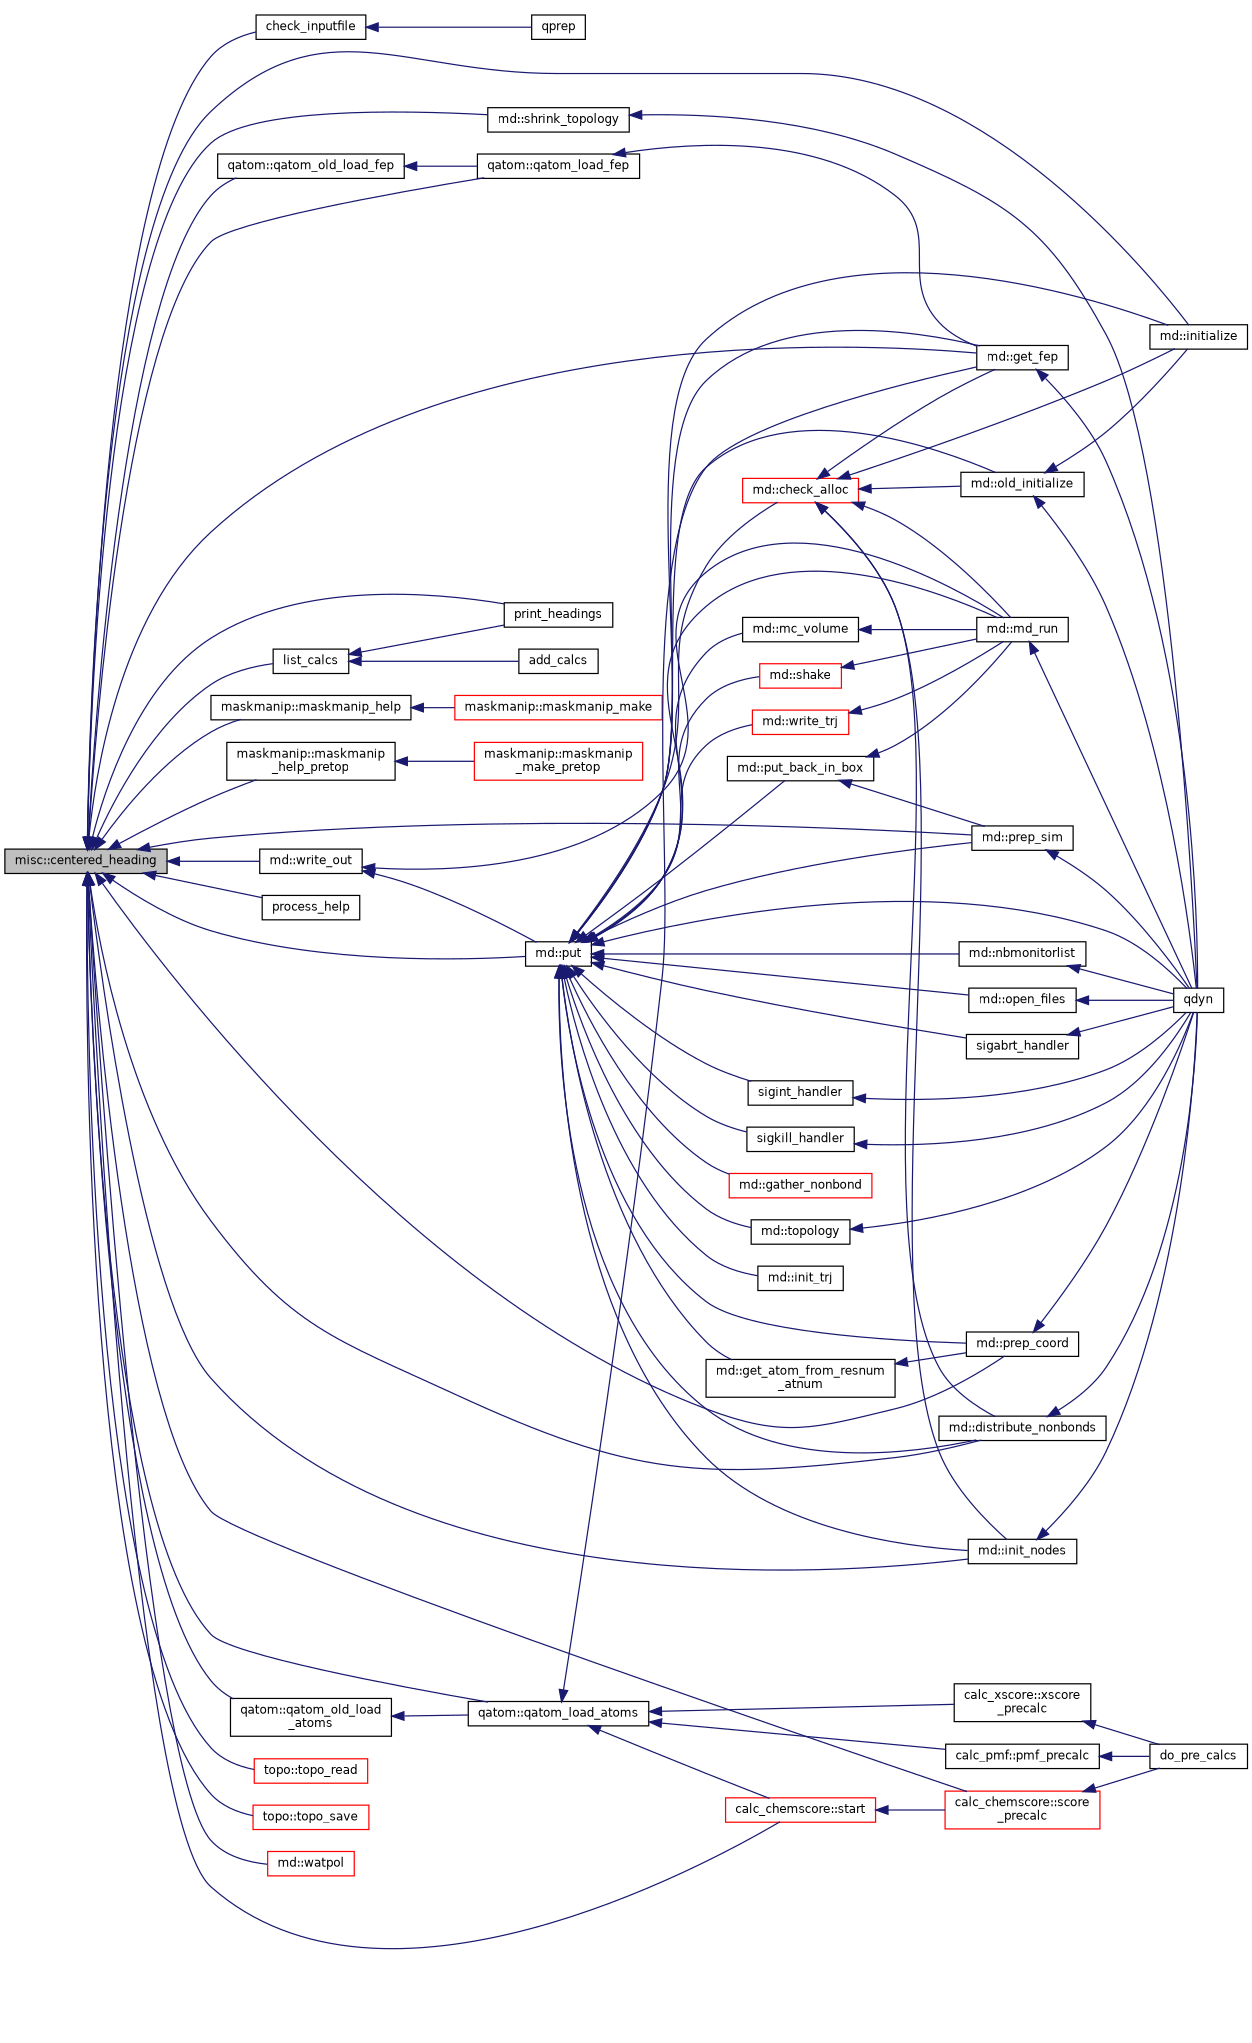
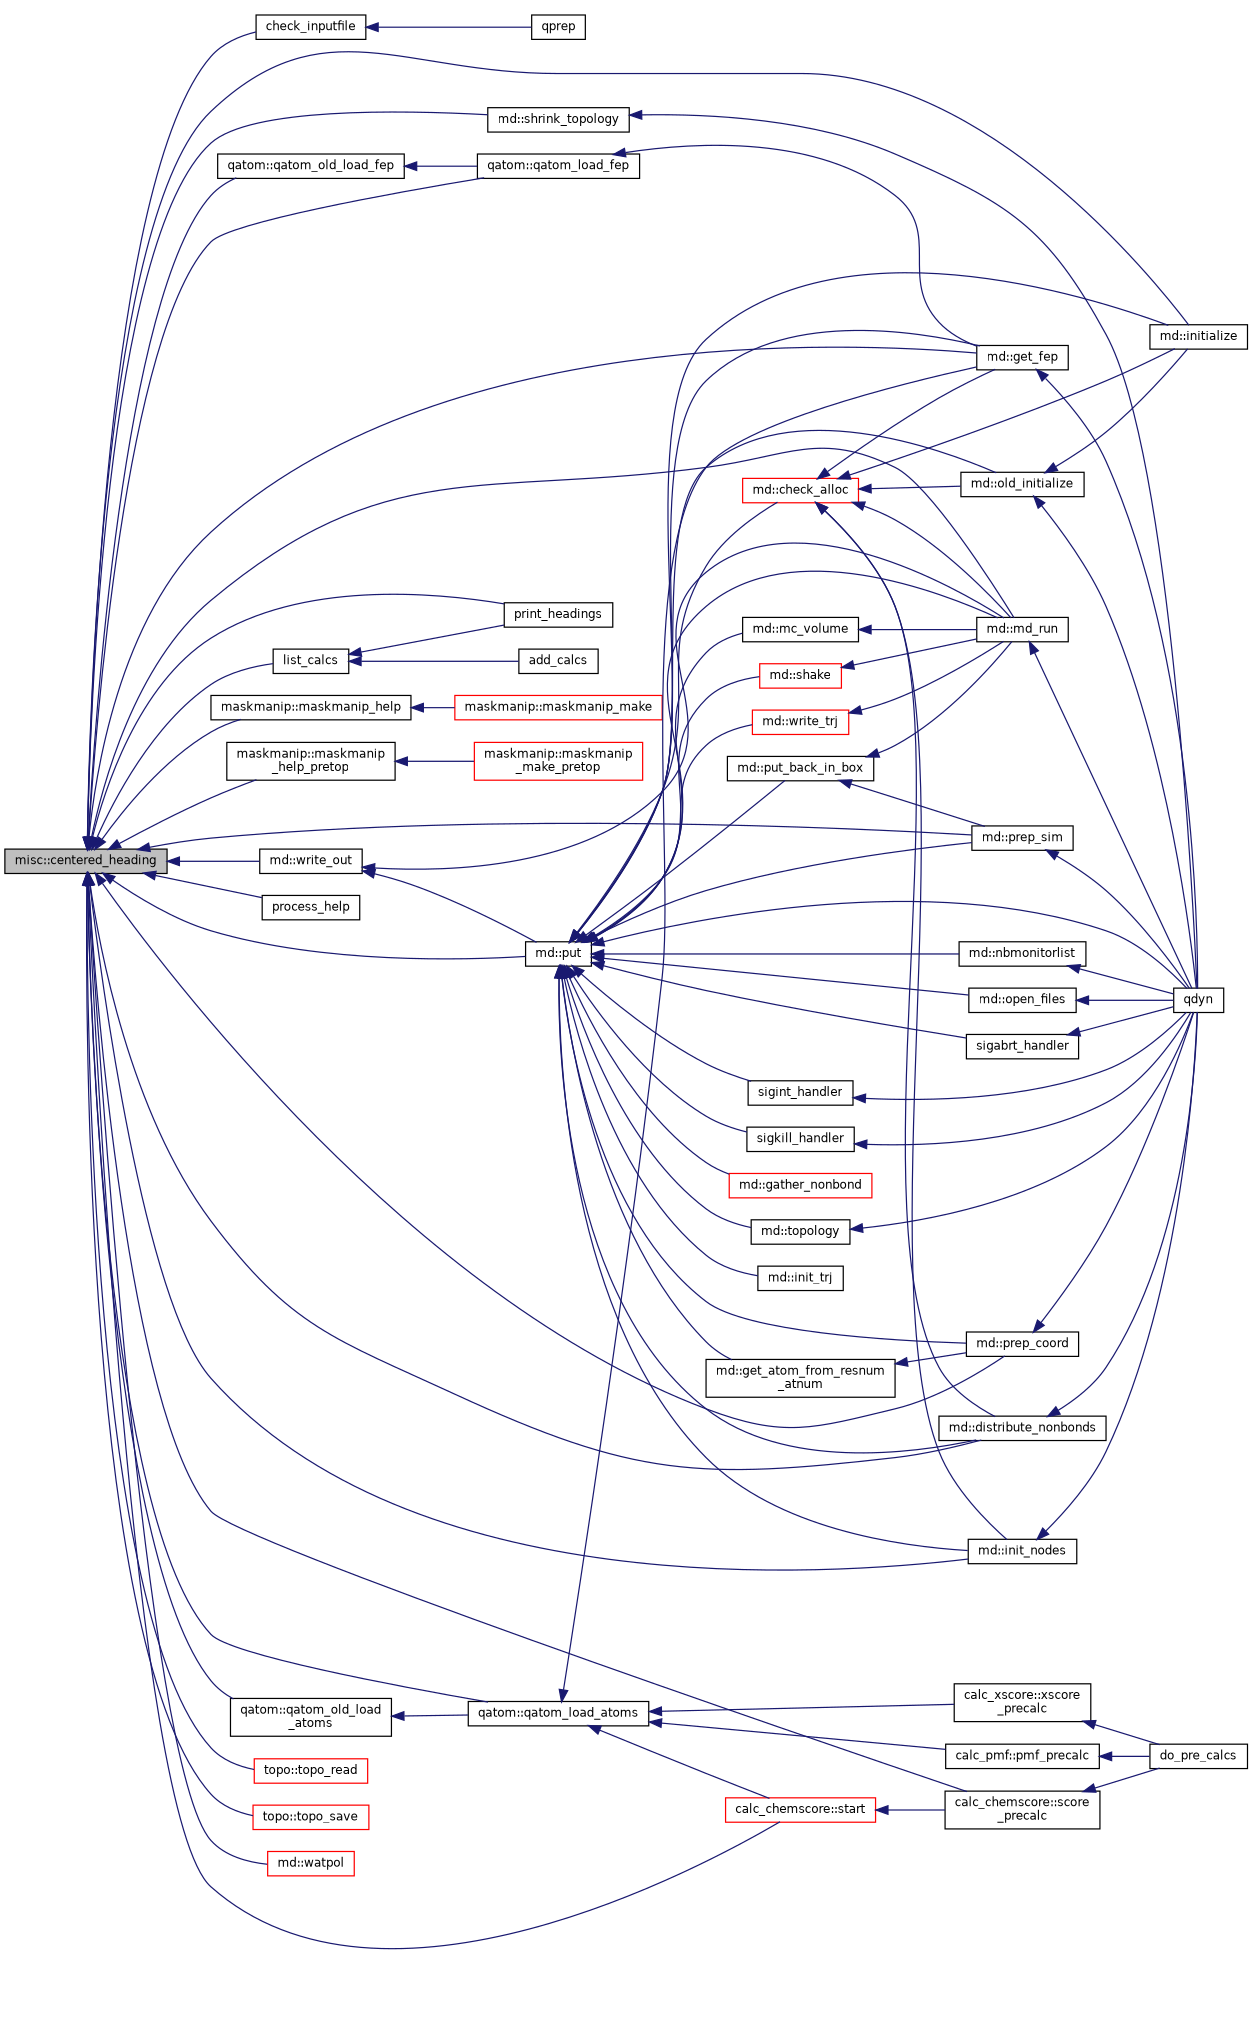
none -> (503, 484)
(1023, 1810) -> (1023, 1810)
